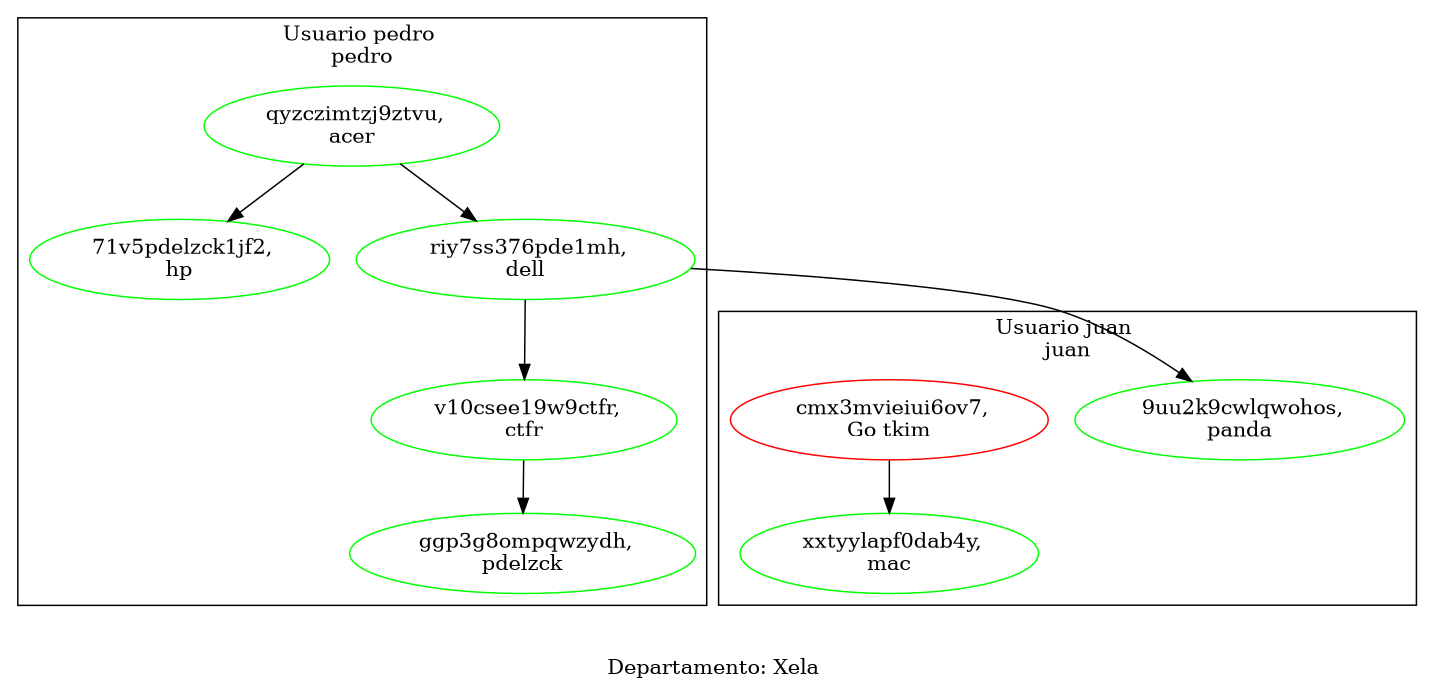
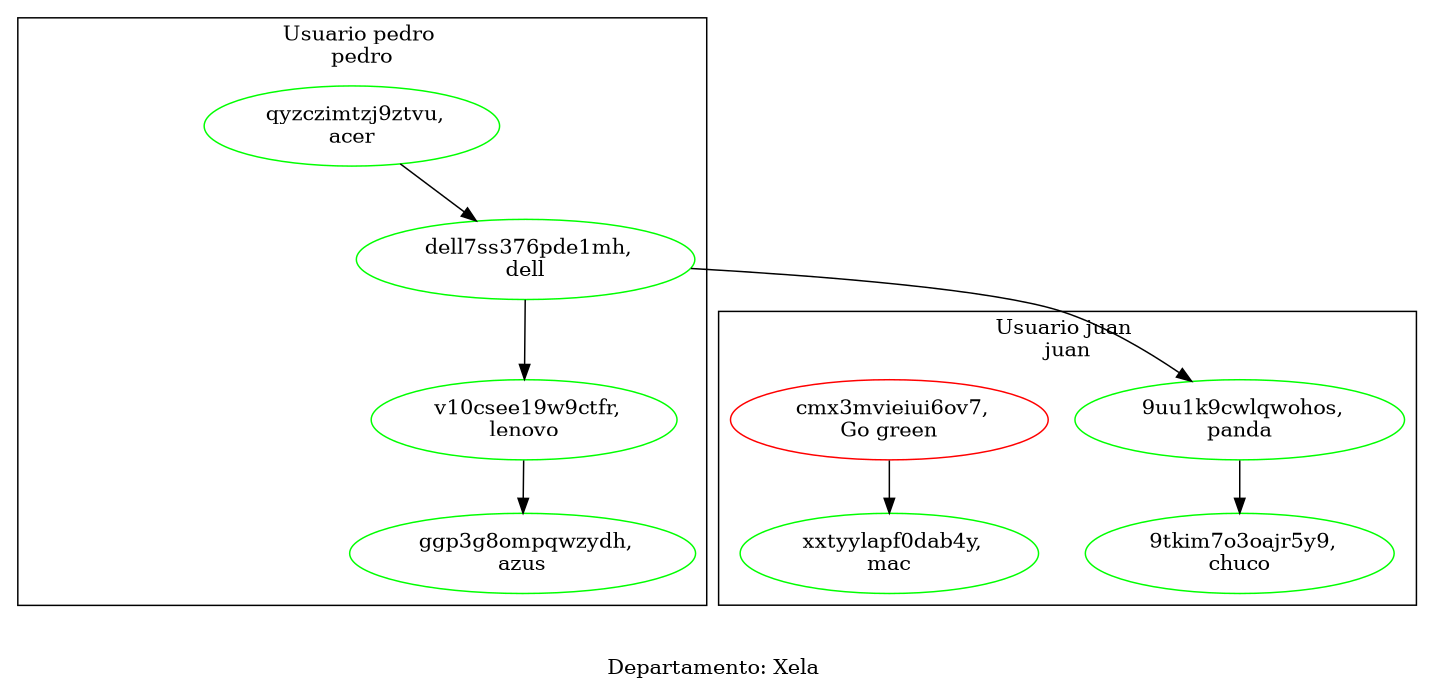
(180, 259) -> none
(526, 259) -> (526, 259)
(524, 420) -> (524, 420)
(889, 420) -> (889, 420)
(1240, 420) -> (1240, 420)
(523, 553) -> (523, 553)
none -> (1240, 553)
